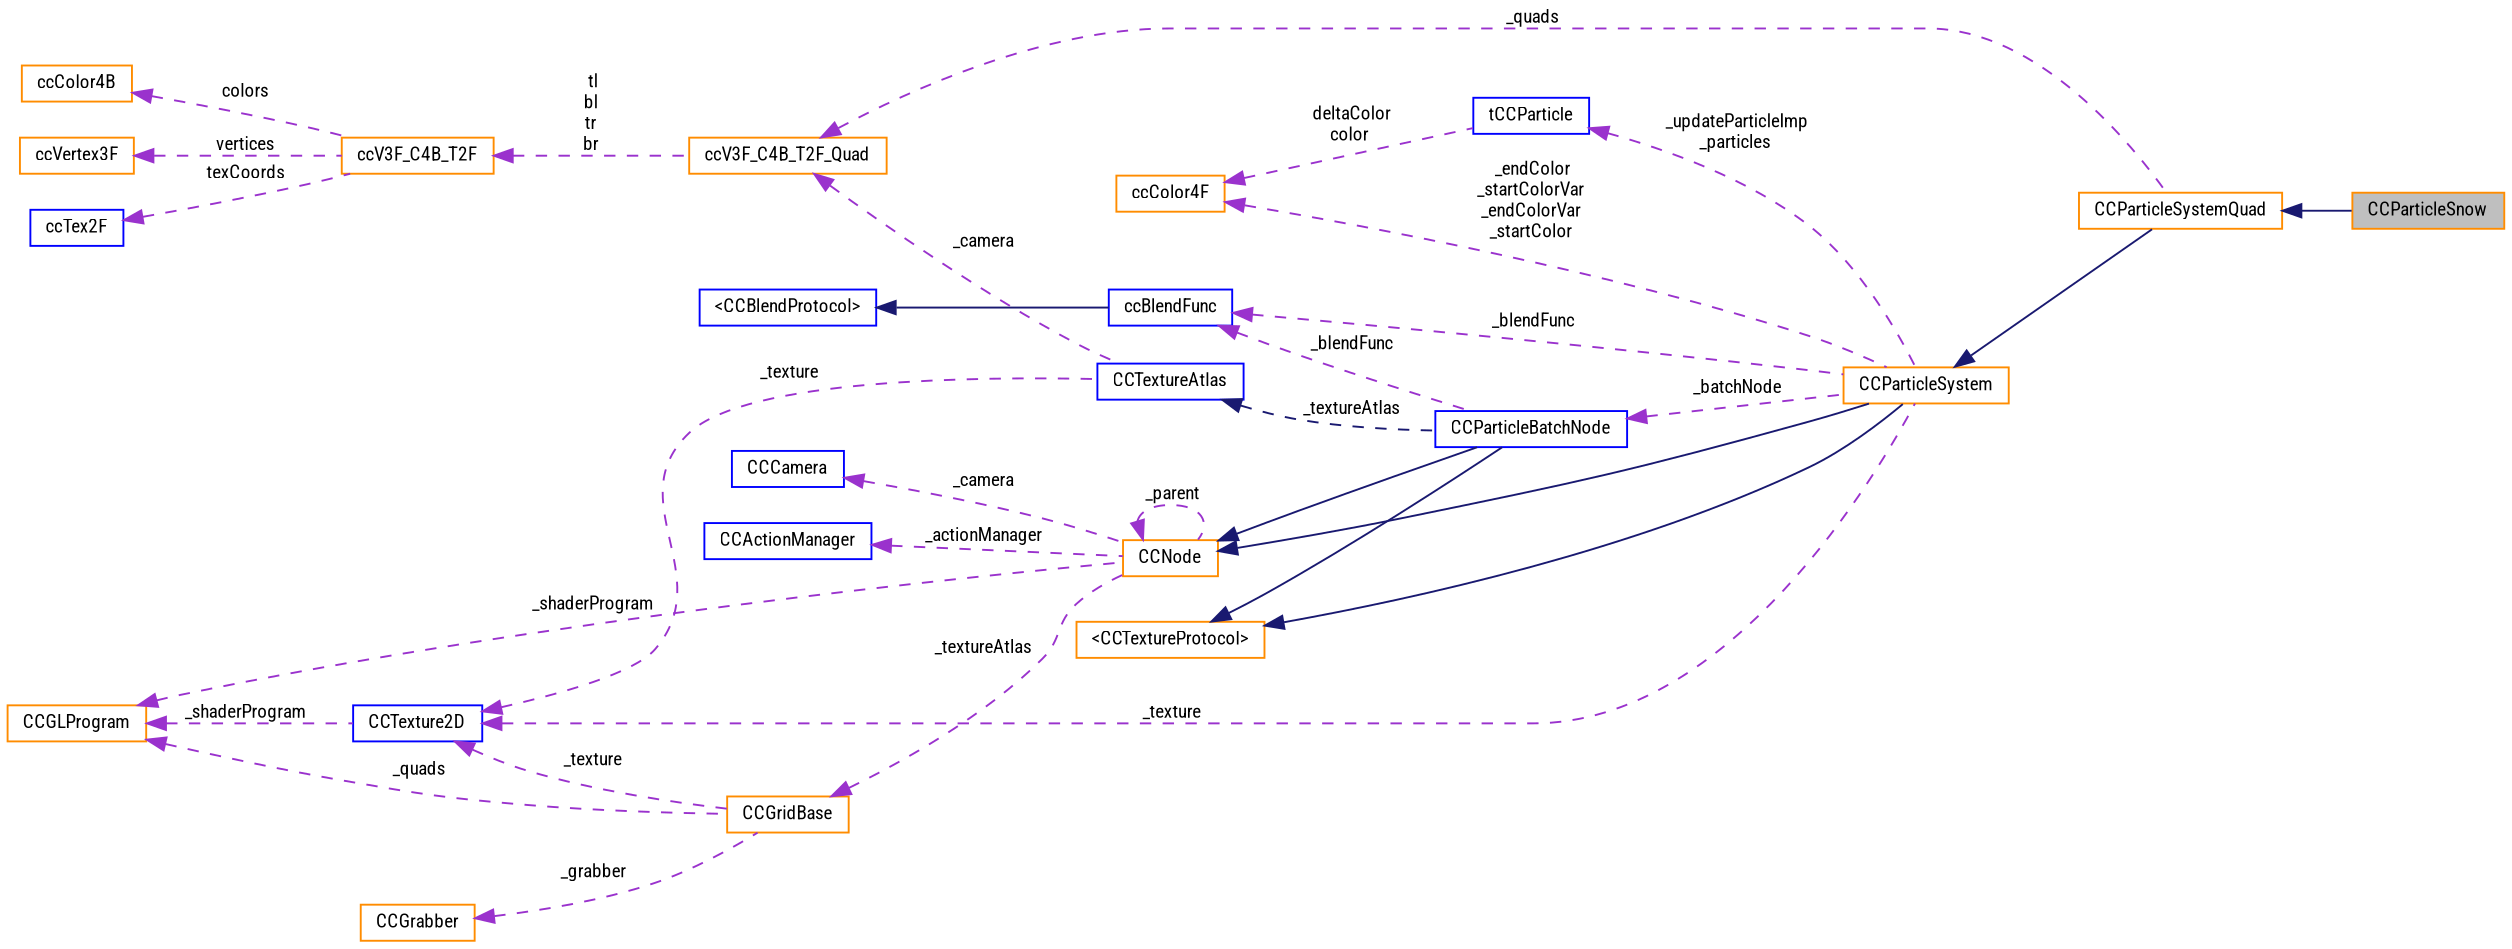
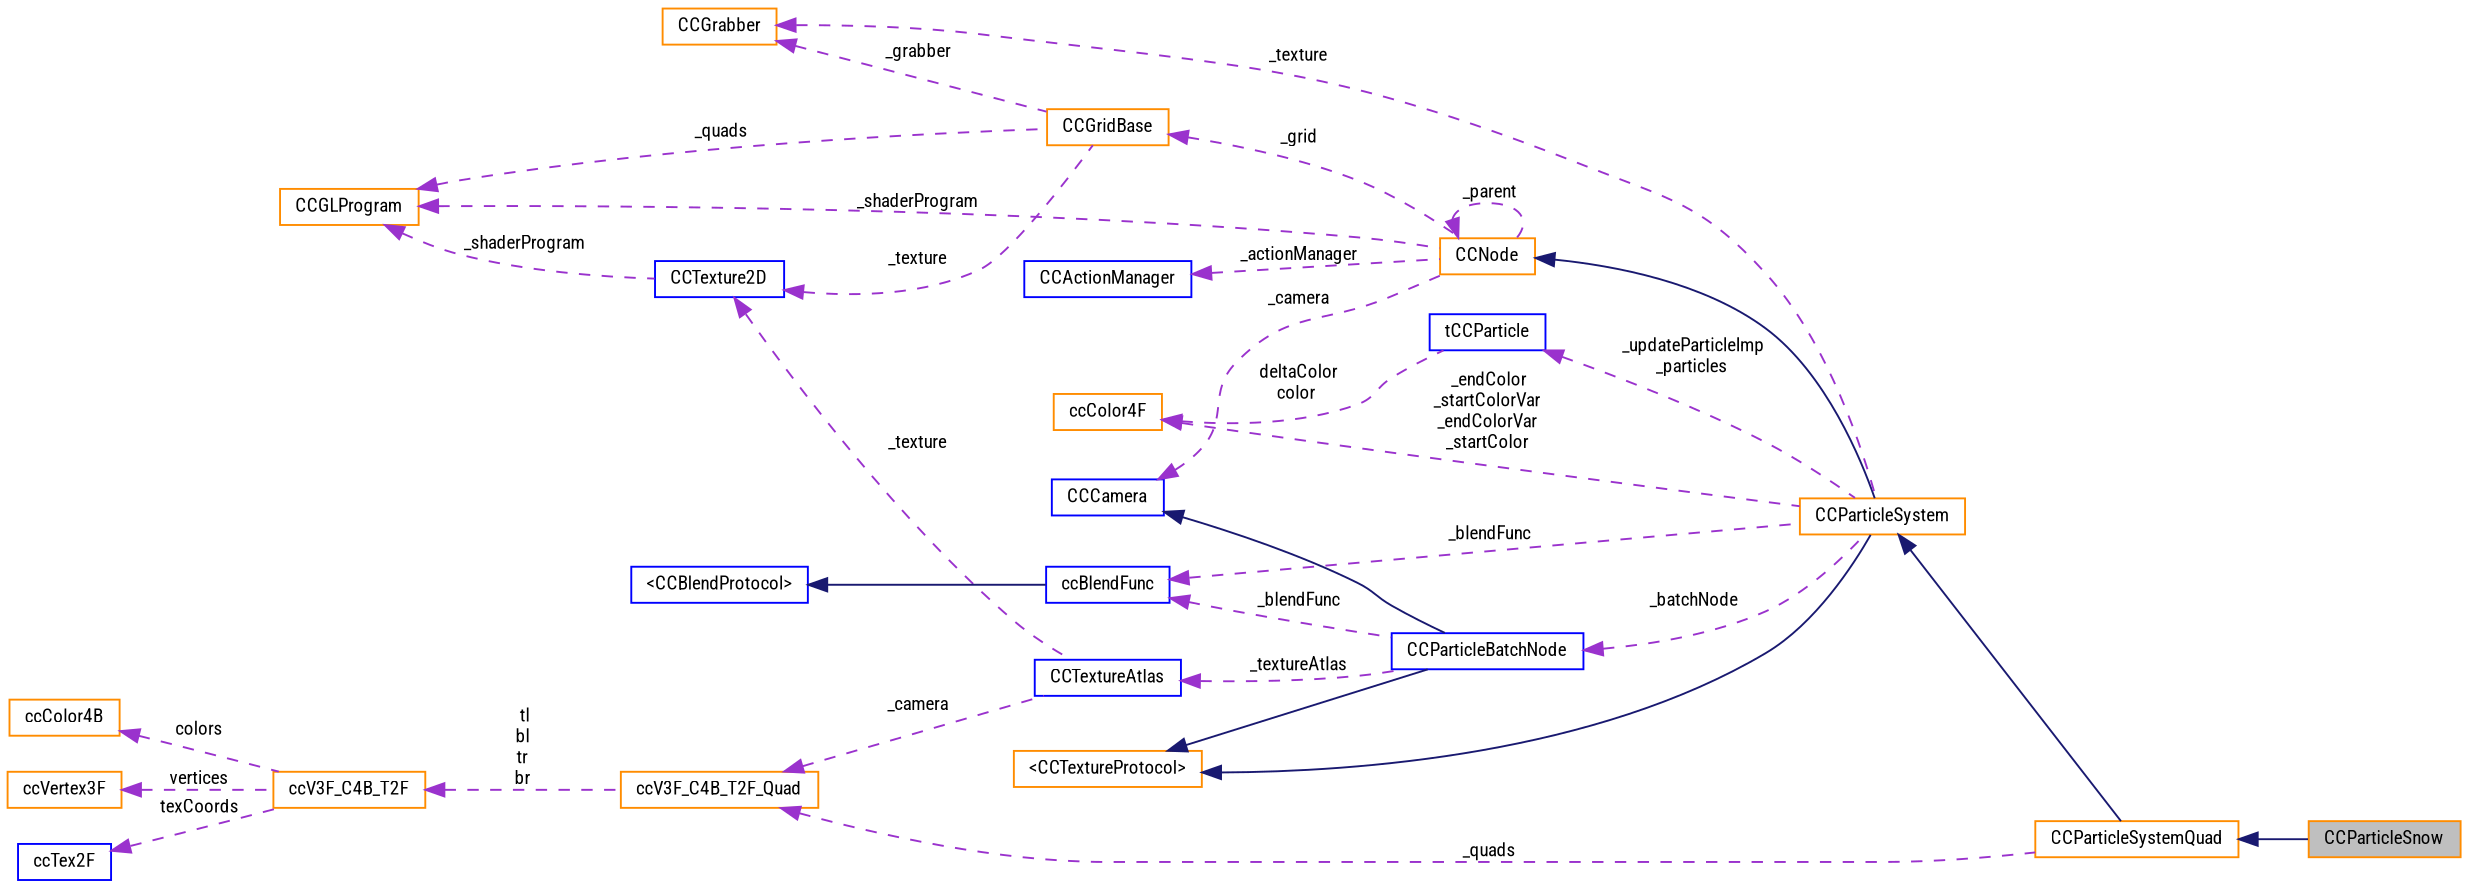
(1337, 425) -> (1302, 680)
(1357, 490) -> (1292, 554)
(982, 648) -> (1297, 138)
(1278, 723) -> (1425, 109)
